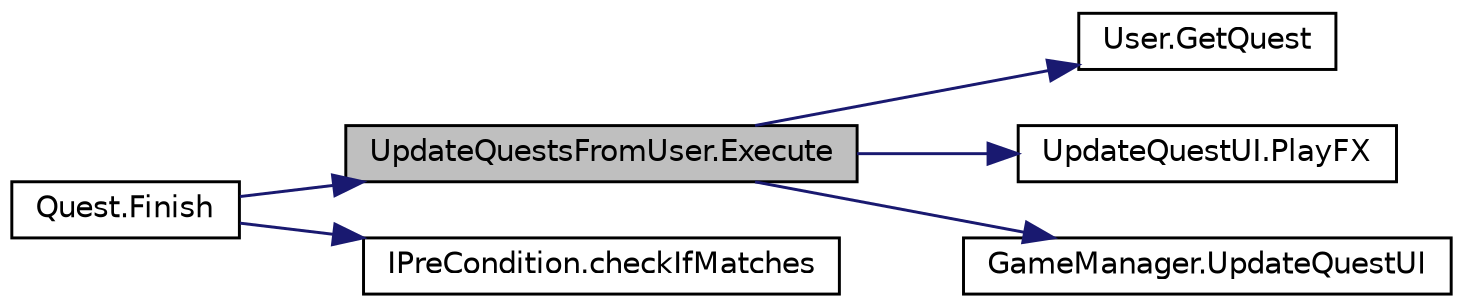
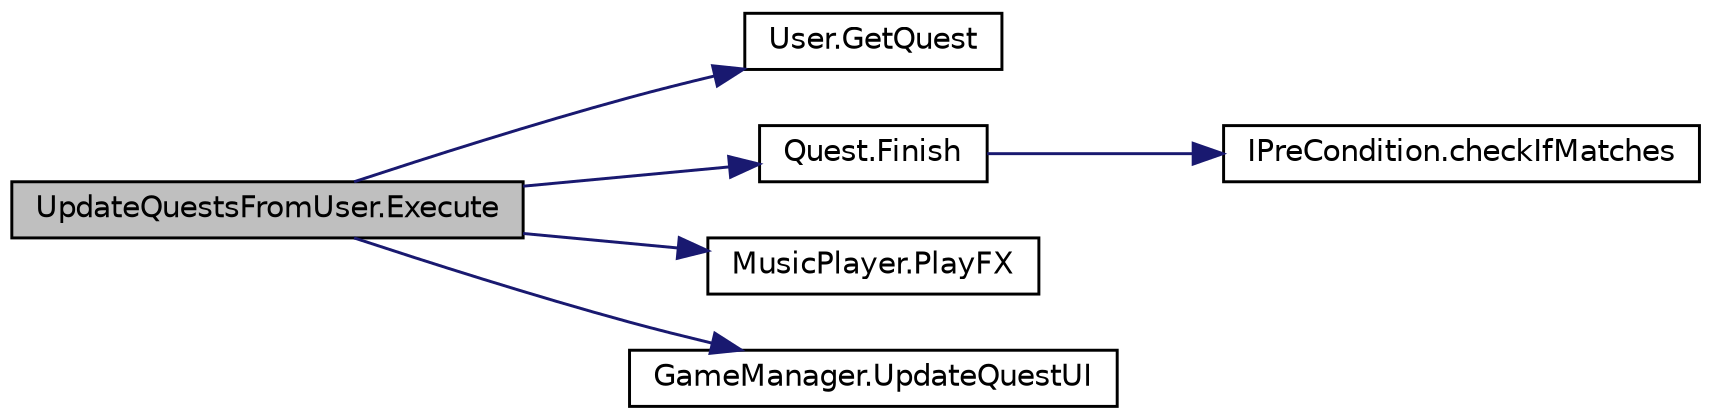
(1207, 154) -> (873, 266)
(286, 191) -> (626, 177)
